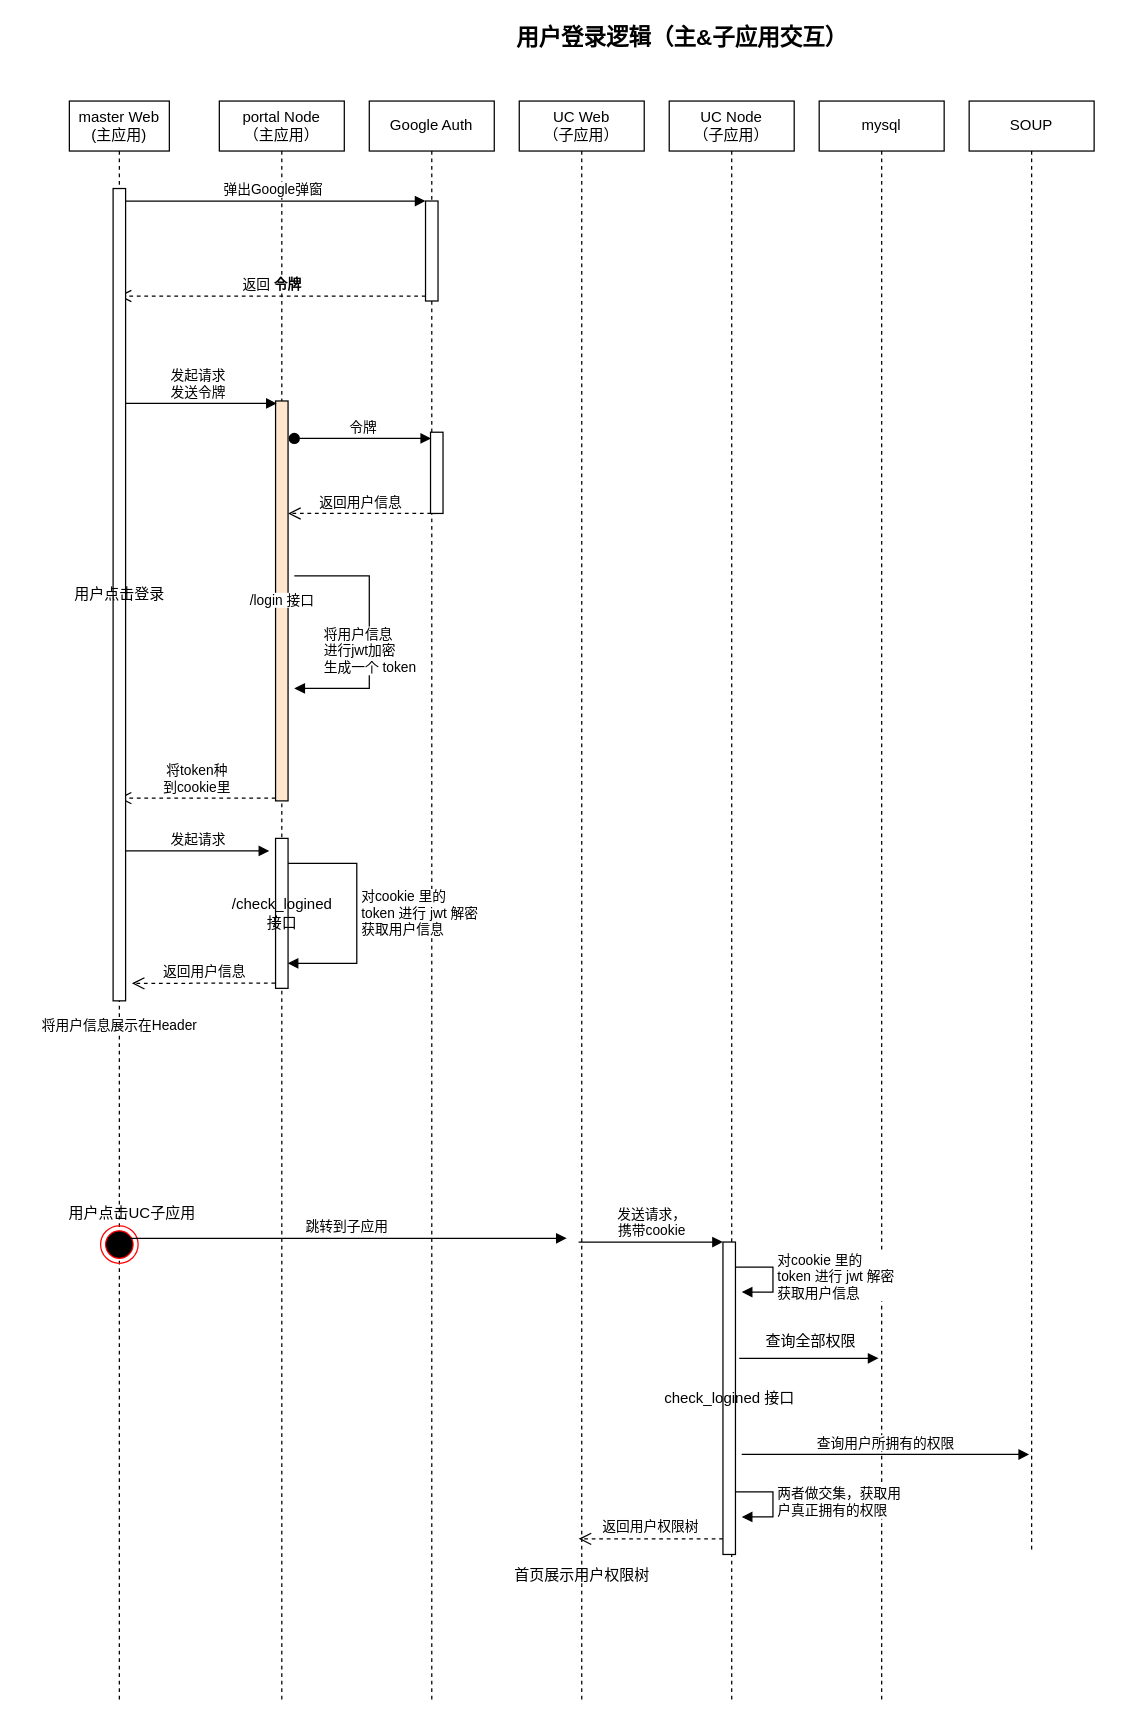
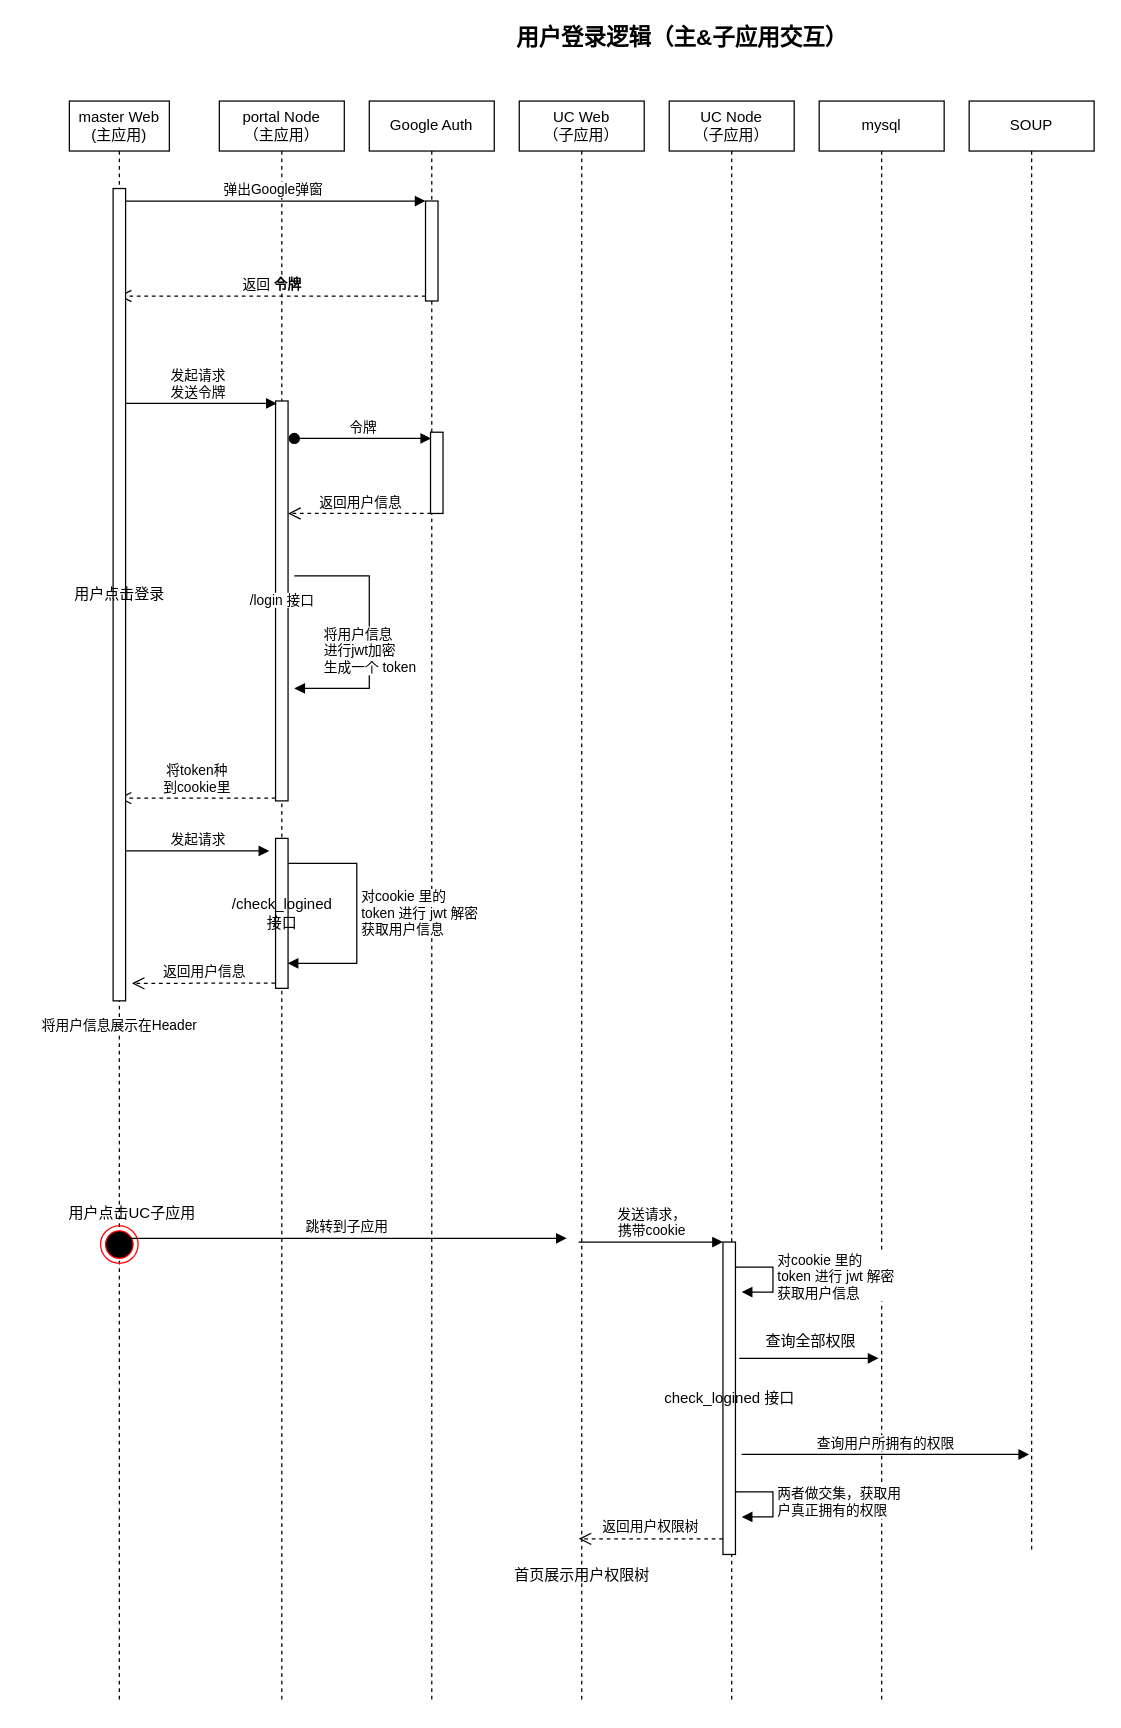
(282, 601) -> (282, 601)
